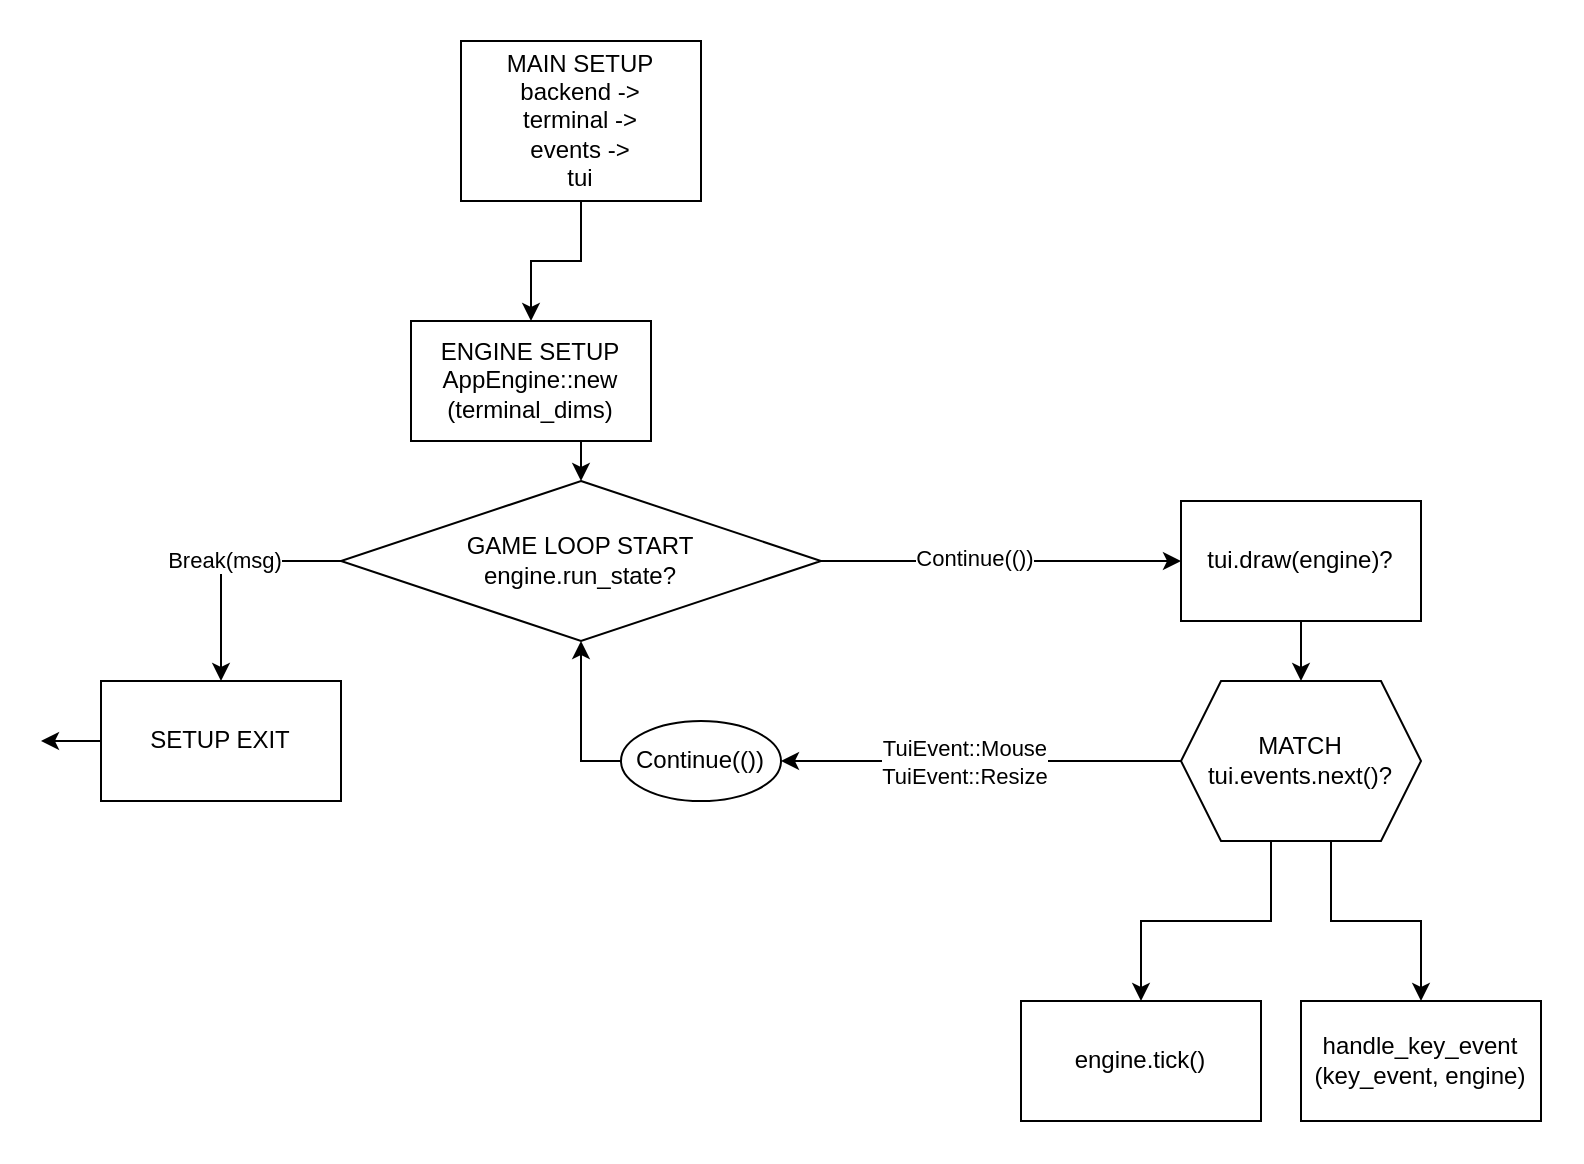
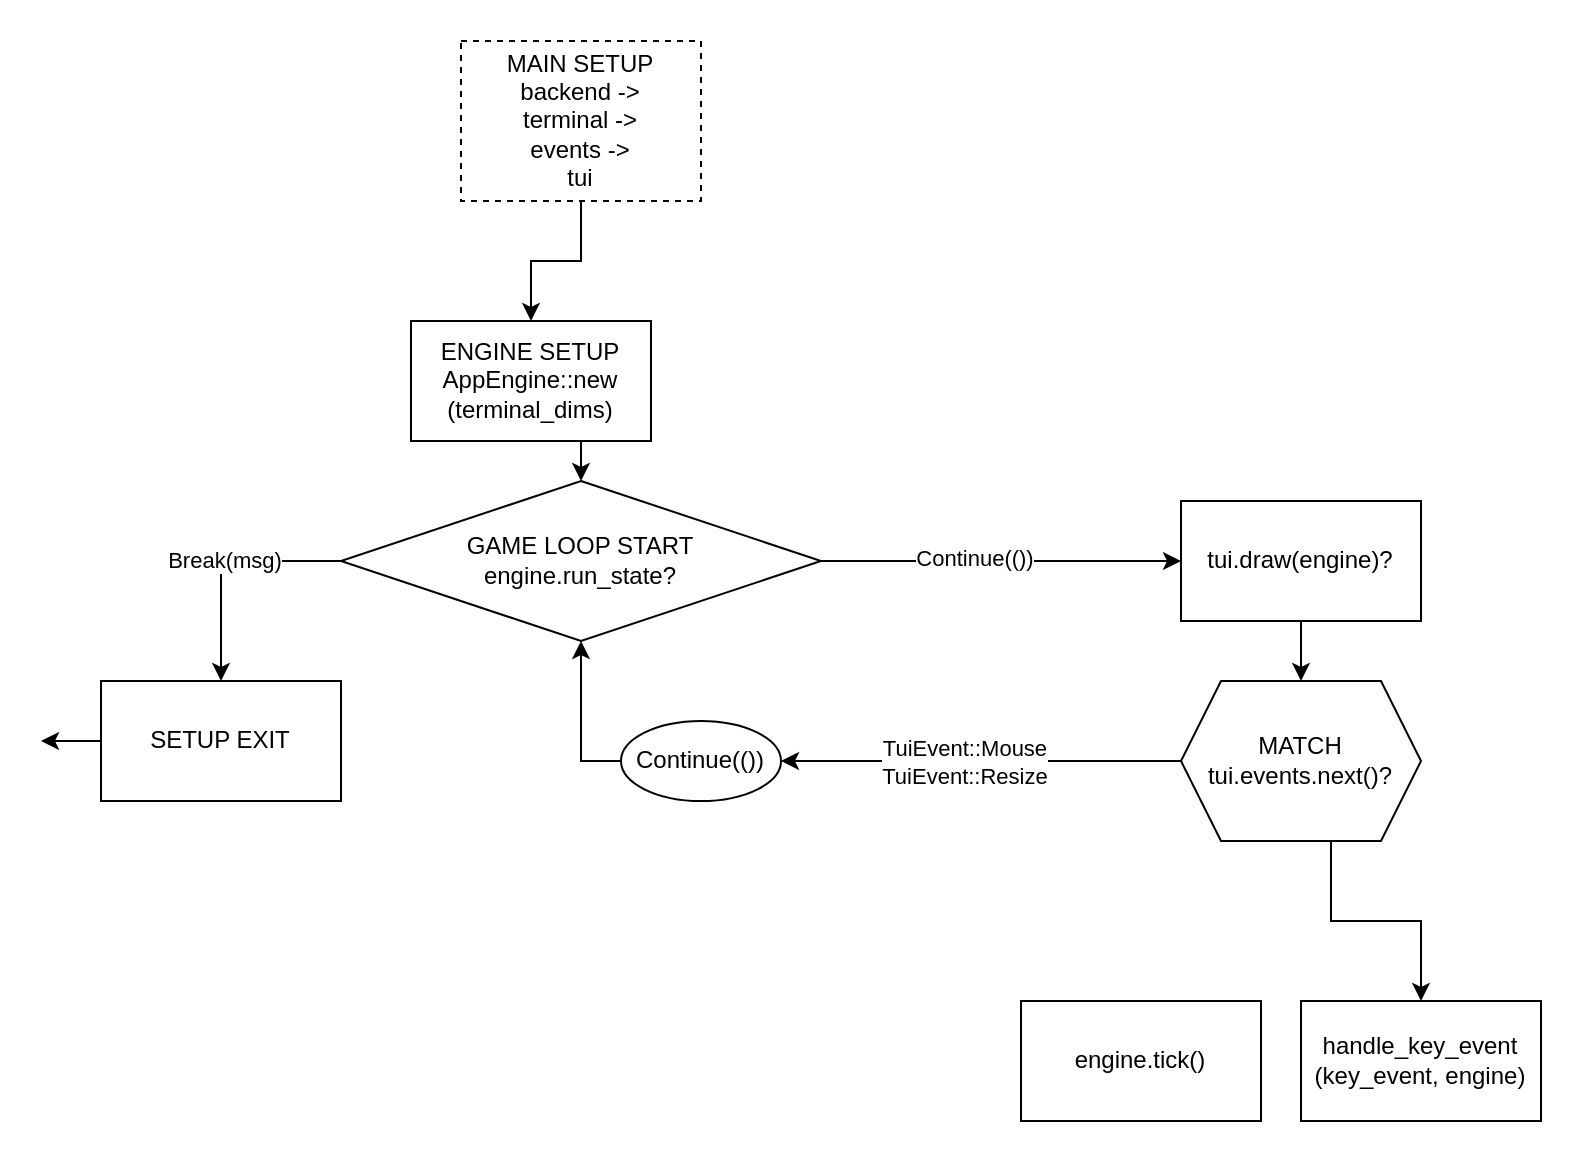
(581, 121) -> (581, 121)
(1213, 921) -> none
